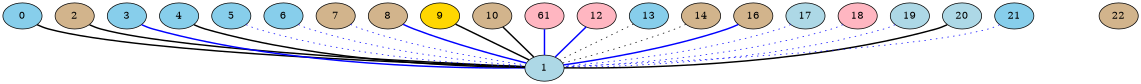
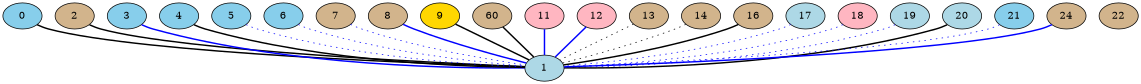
(492, 16) -> (492, 16)
(544, 16) -> (544, 16)
(649, 16) -> (649, 16)
none -> (1066, 16)
(652, 49) -> (652, 49)
